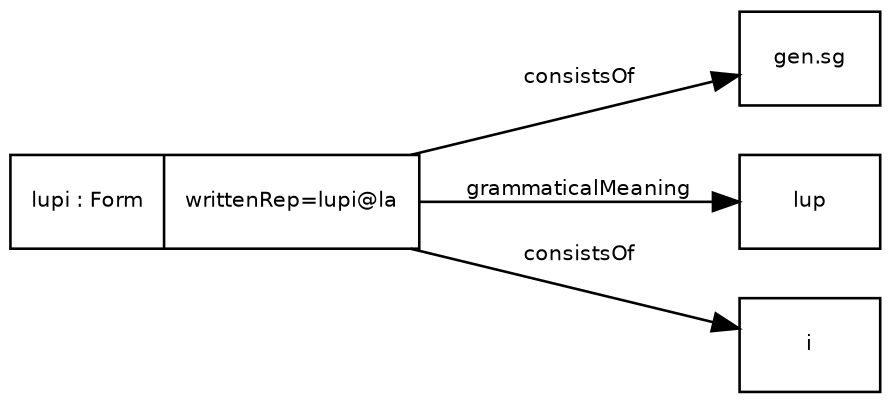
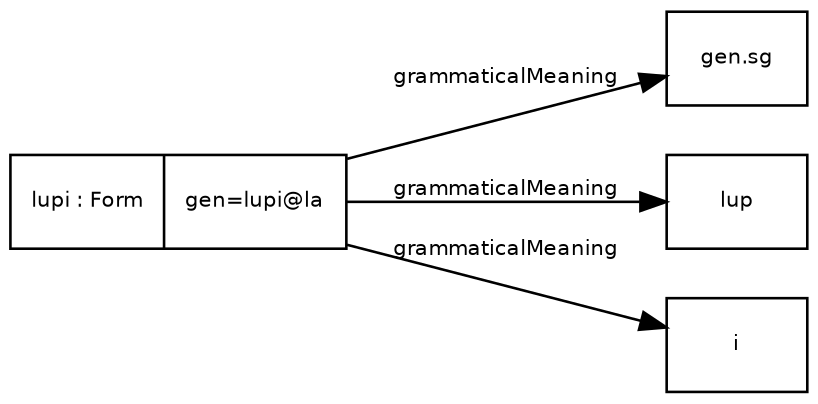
(579, 78) -> (507, 78)
(292, 201) -> (255, 201)
(579, 255) -> (507, 250)
